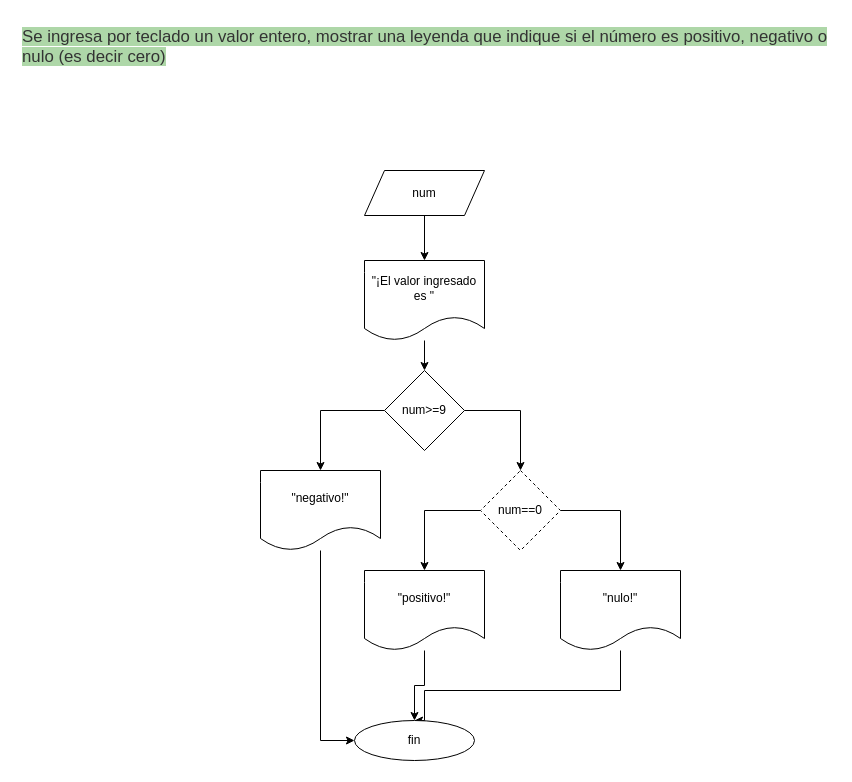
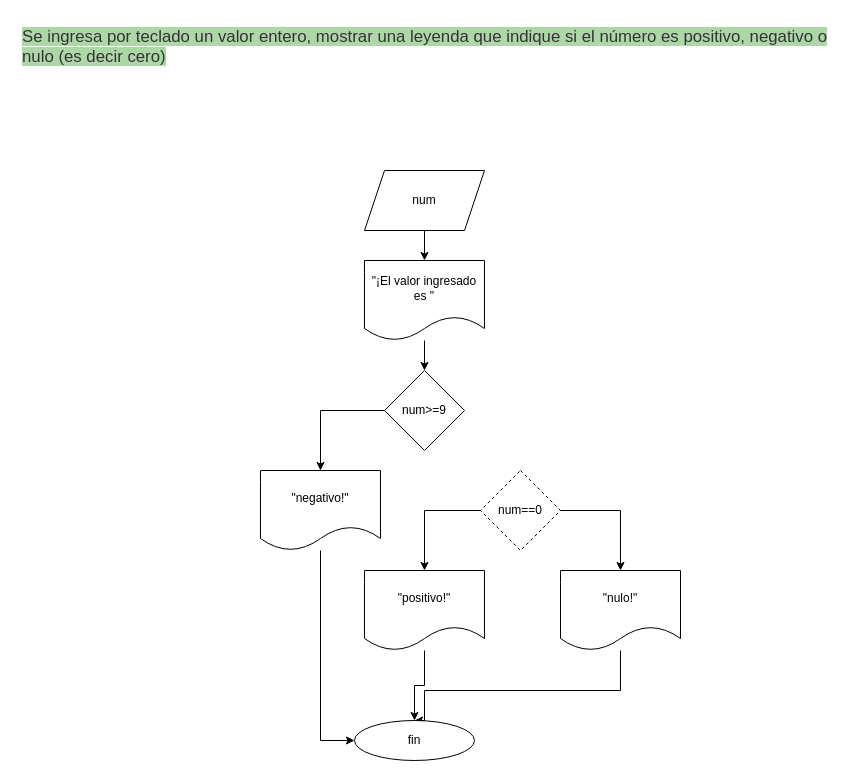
(425, 193) -> (425, 201)
(519, 411) -> none
